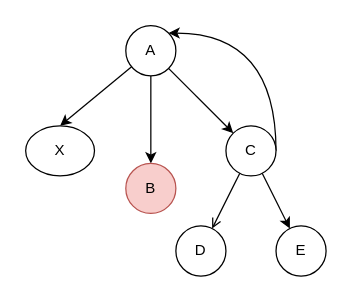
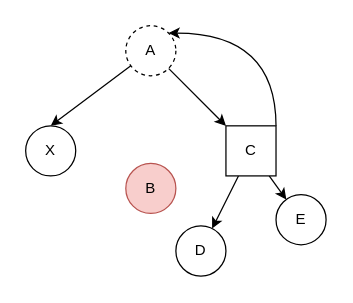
(151, 51) -> (151, 51)
(151, 115) -> none
(60, 151) -> (51, 151)
(251, 151) -> (251, 151)
(215, 221) -> (216, 220)
(301, 251) -> (301, 219)
